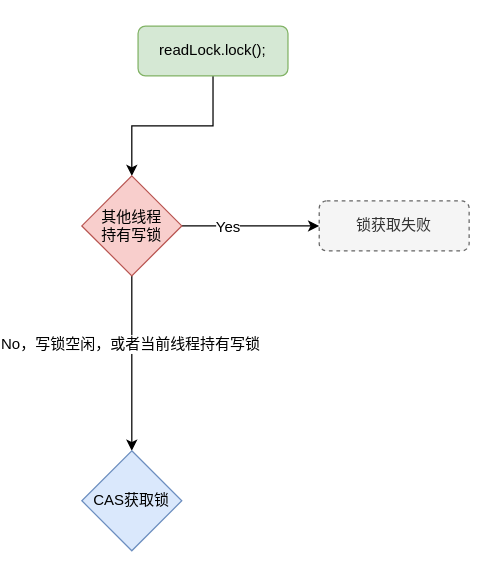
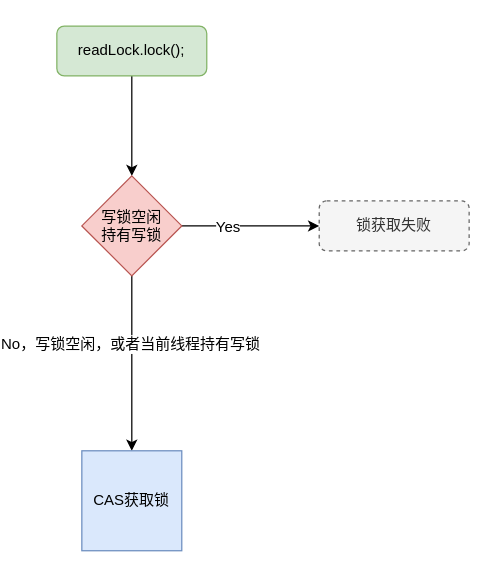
(213, 51) -> (132, 51)
(132, 226) -> (132, 226)
(132, 501) -> (132, 501)
